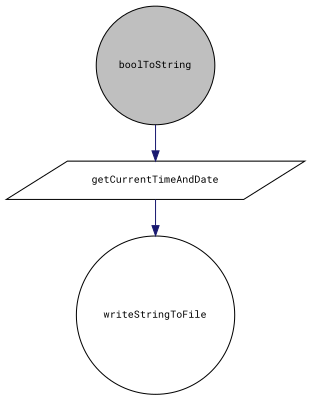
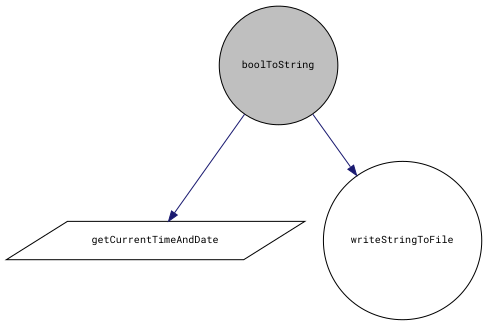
(156, 212) -> (332, 140)
